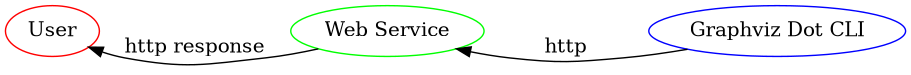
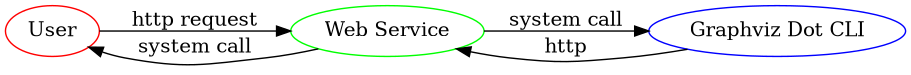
none -> (188, 31)
none -> (559, 31)
(195, 47) -> (195, 47)
